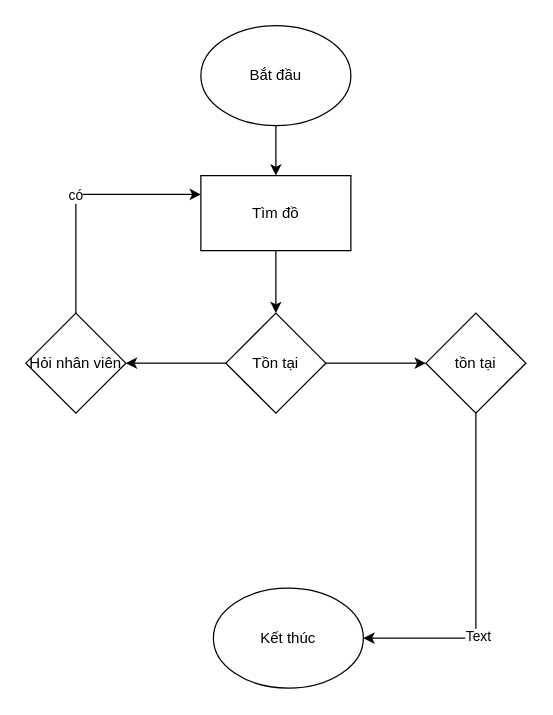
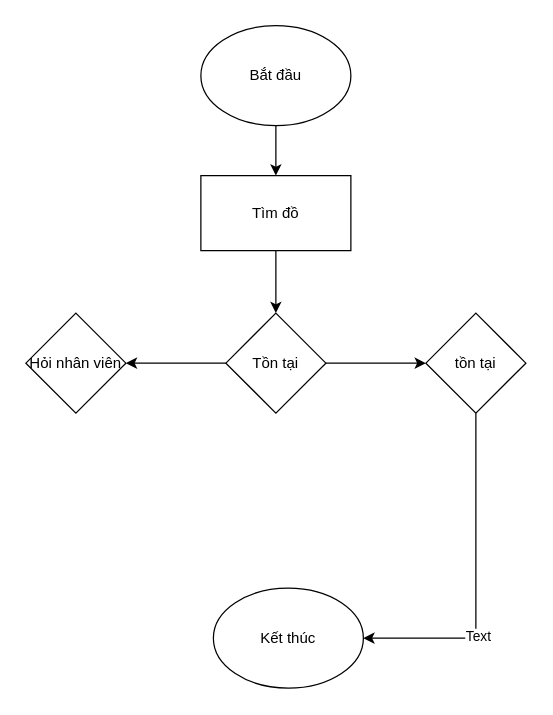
(76, 195) -> none
